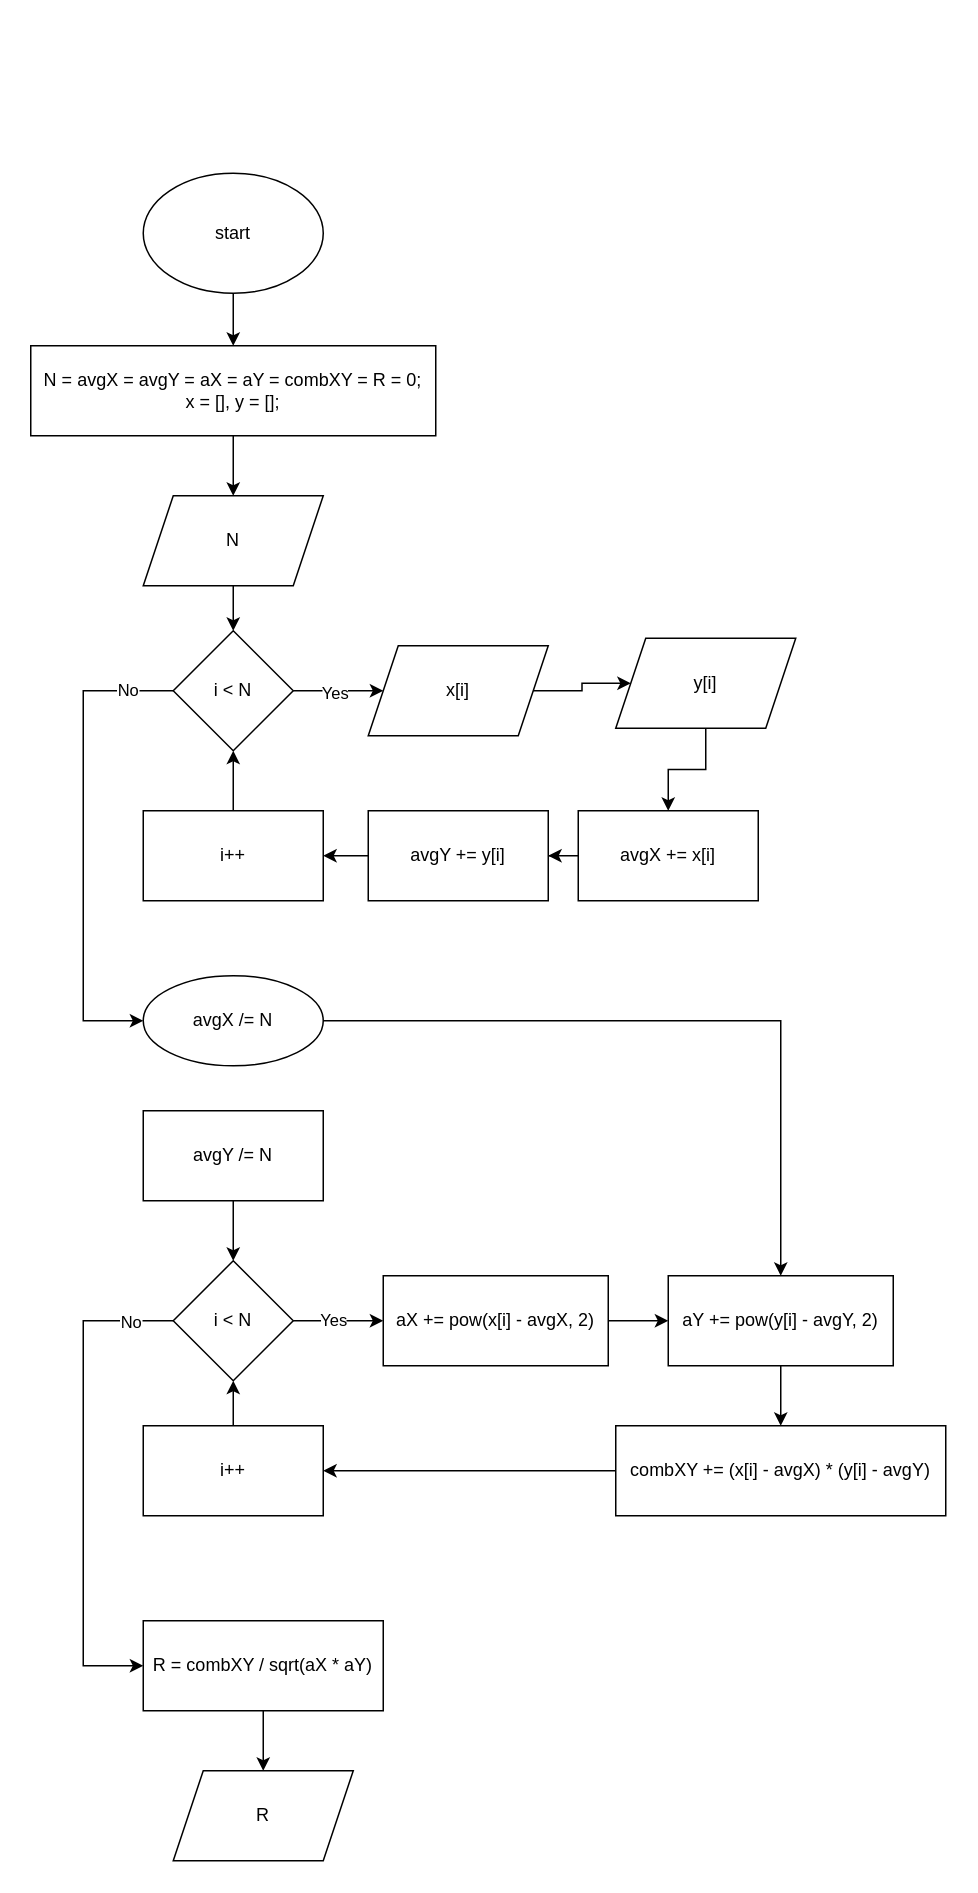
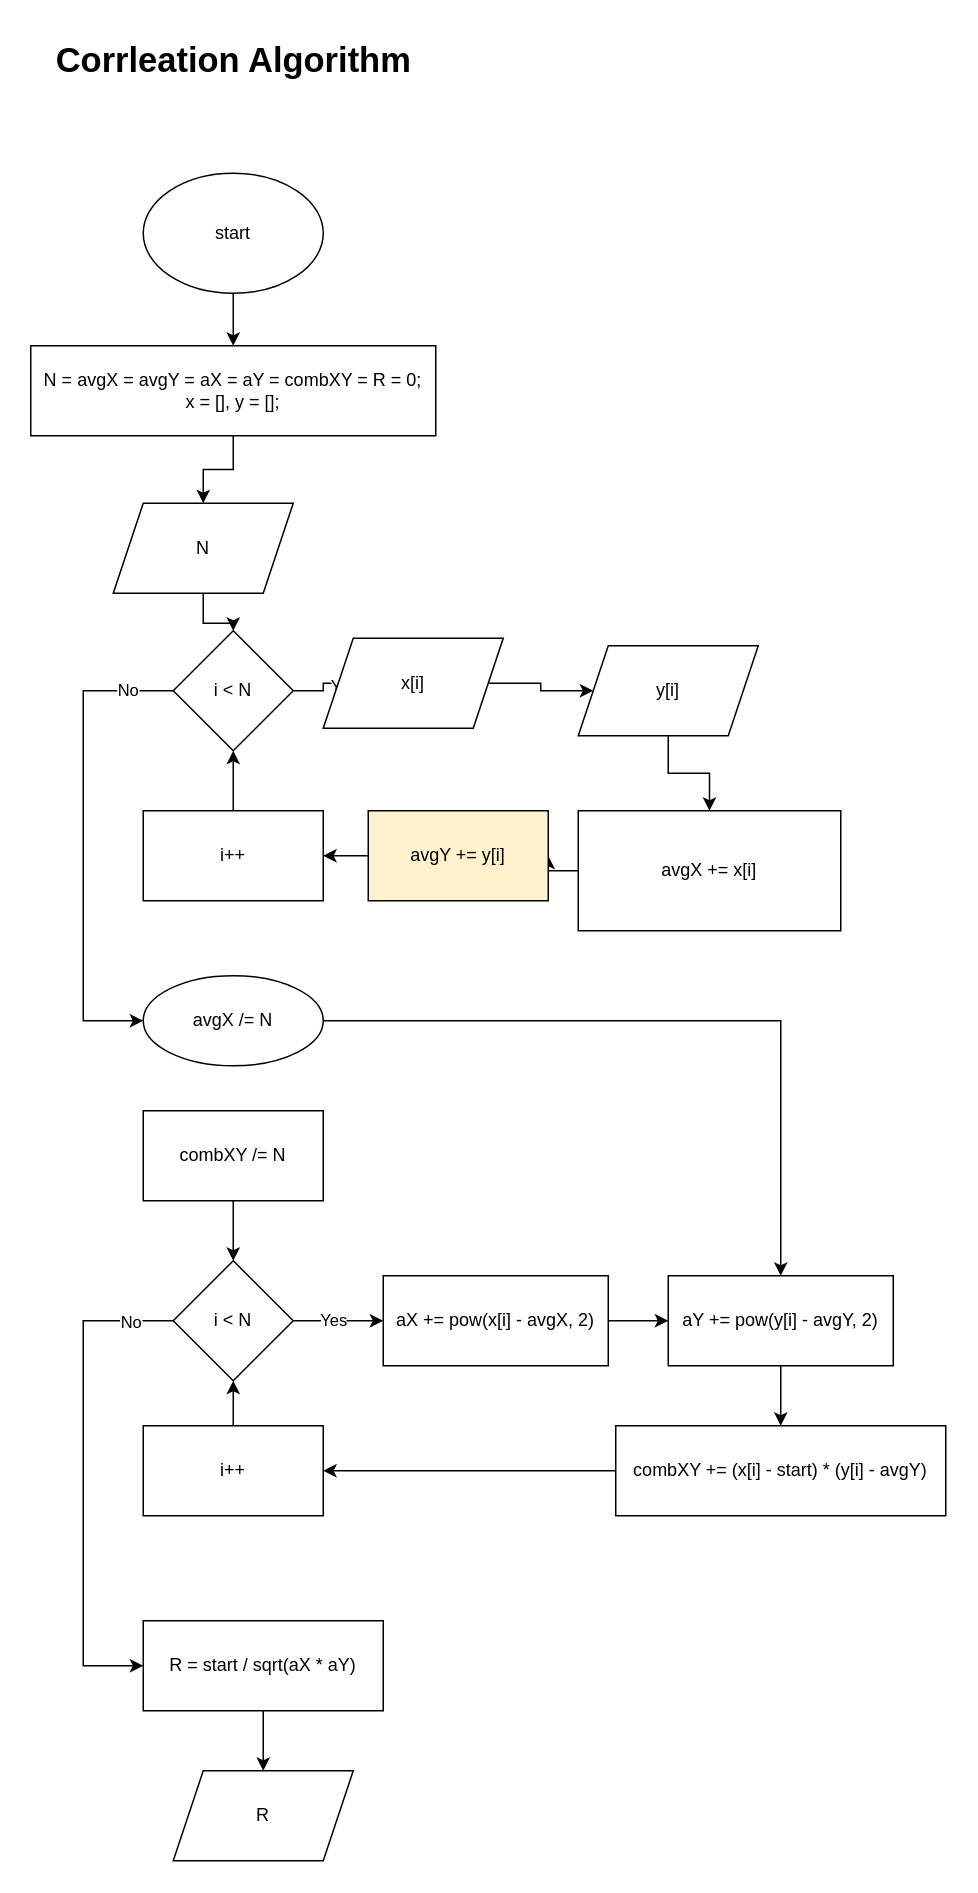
none -> (233, 61)
(233, 541) -> (203, 548)
(706, 683) -> (668, 691)
(458, 691) -> (413, 683)
(458, 856) -> (458, 856)
(668, 856) -> (710, 871)
(233, 1156) -> (233, 1156)
(781, 1471) -> (781, 1471)
(263, 1666) -> (263, 1666)
